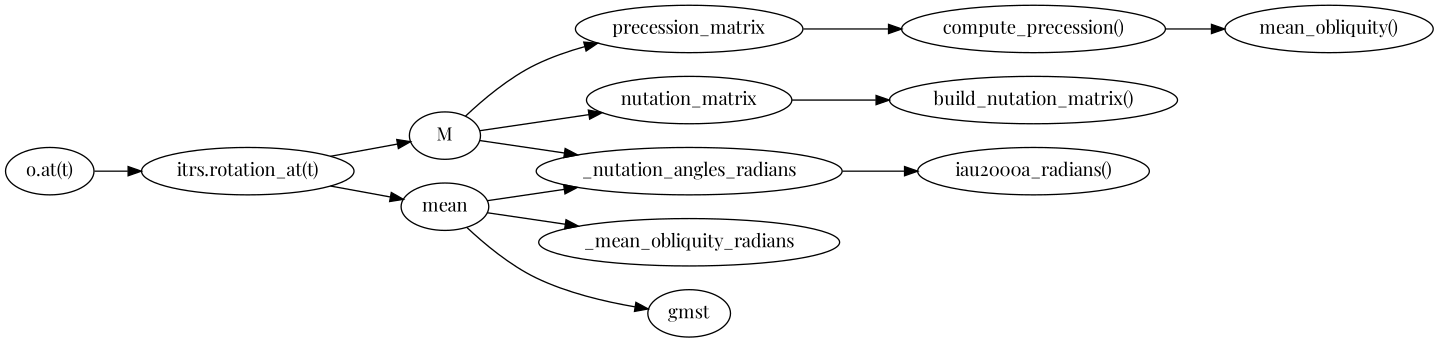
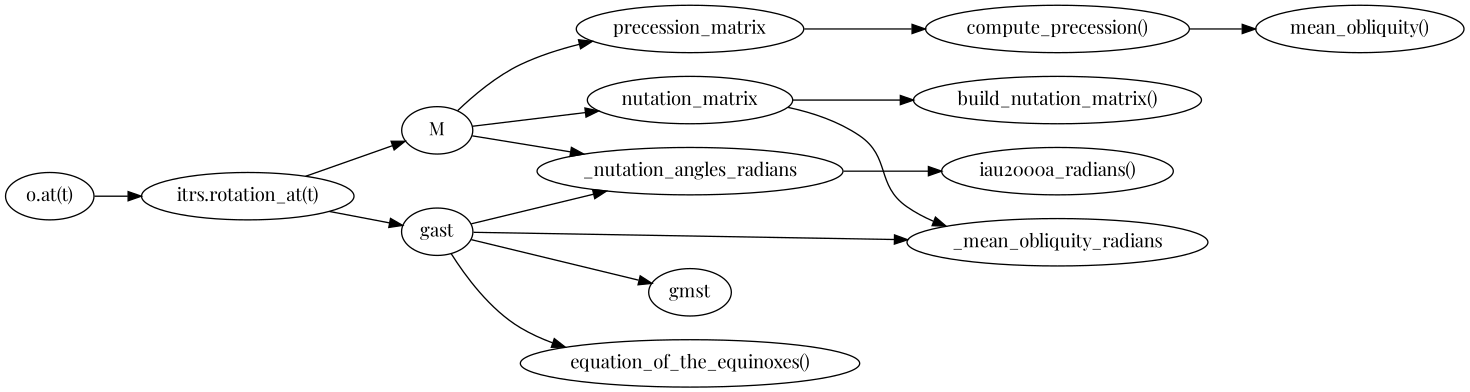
none -> (874, 150)
(445, 207) -> (437, 232)
none -> (690, 363)
